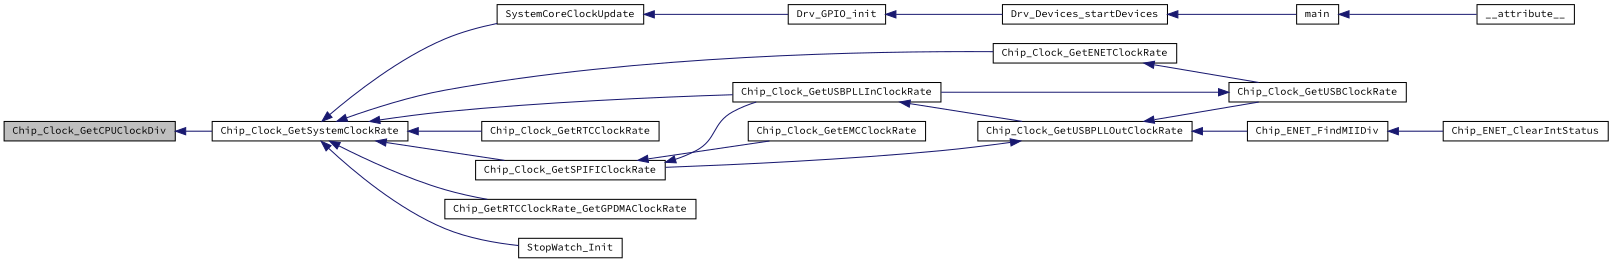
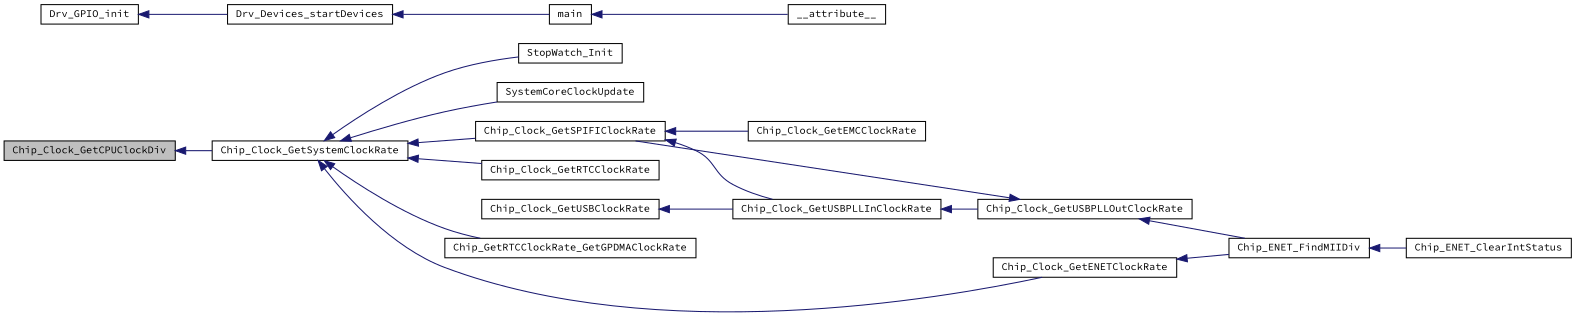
(721, 14) -> none
(1207, 74) -> (1208, 256)
(556, 103) -> none
(1207, 111) -> none
